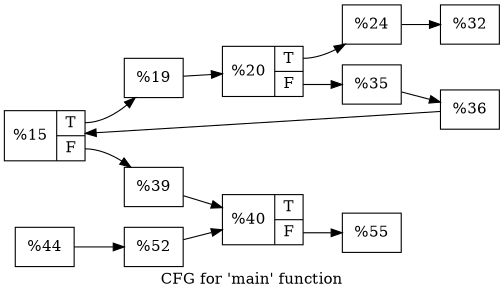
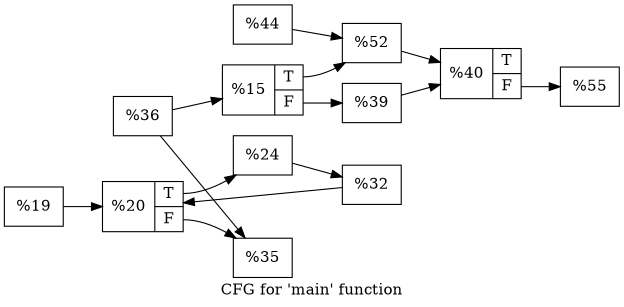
(416, 96) -> (199, 183)
(107, 117) -> (320, 74)
none -> (268, 195)
